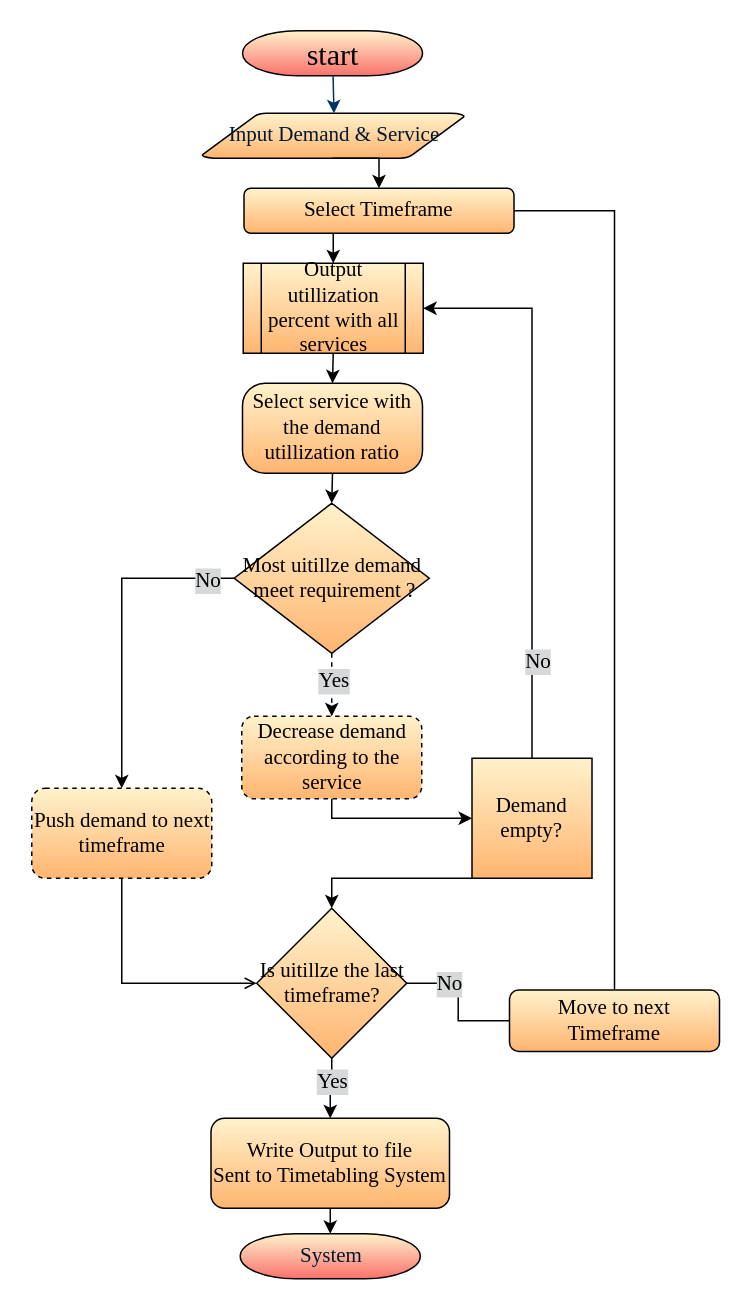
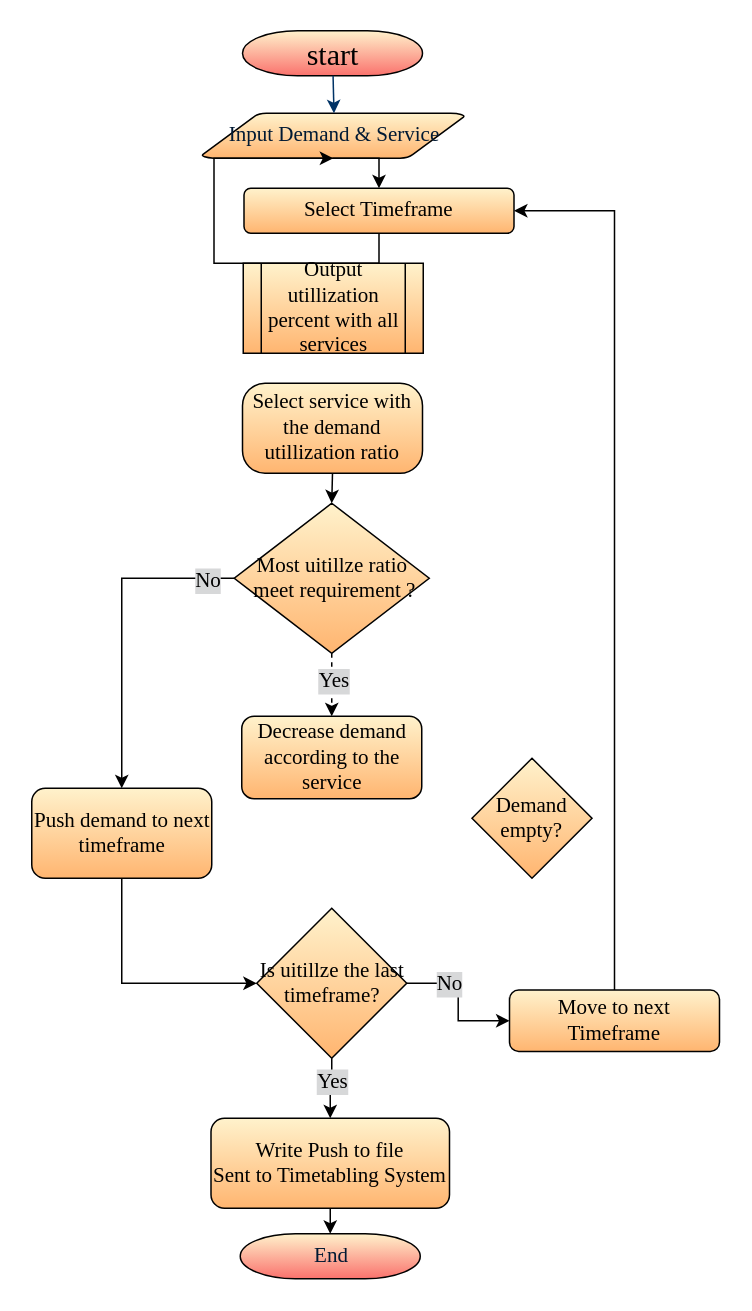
(521, 211) -> (525, 211)
(333, 242) -> (214, 224)
(333, 363) -> none
(532, 437) -> none
(332, 578) -> (332, 578)
(332, 758) -> (332, 758)
(387, 818) -> none
(532, 818) -> (532, 818)
(122, 833) -> (122, 833)
(422, 878) -> none
(247, 983) -> (245, 983)
(502, 1021) -> (498, 1021)
(330, 1163) -> (330, 1163)
(332, 1256) -> (332, 1256)
